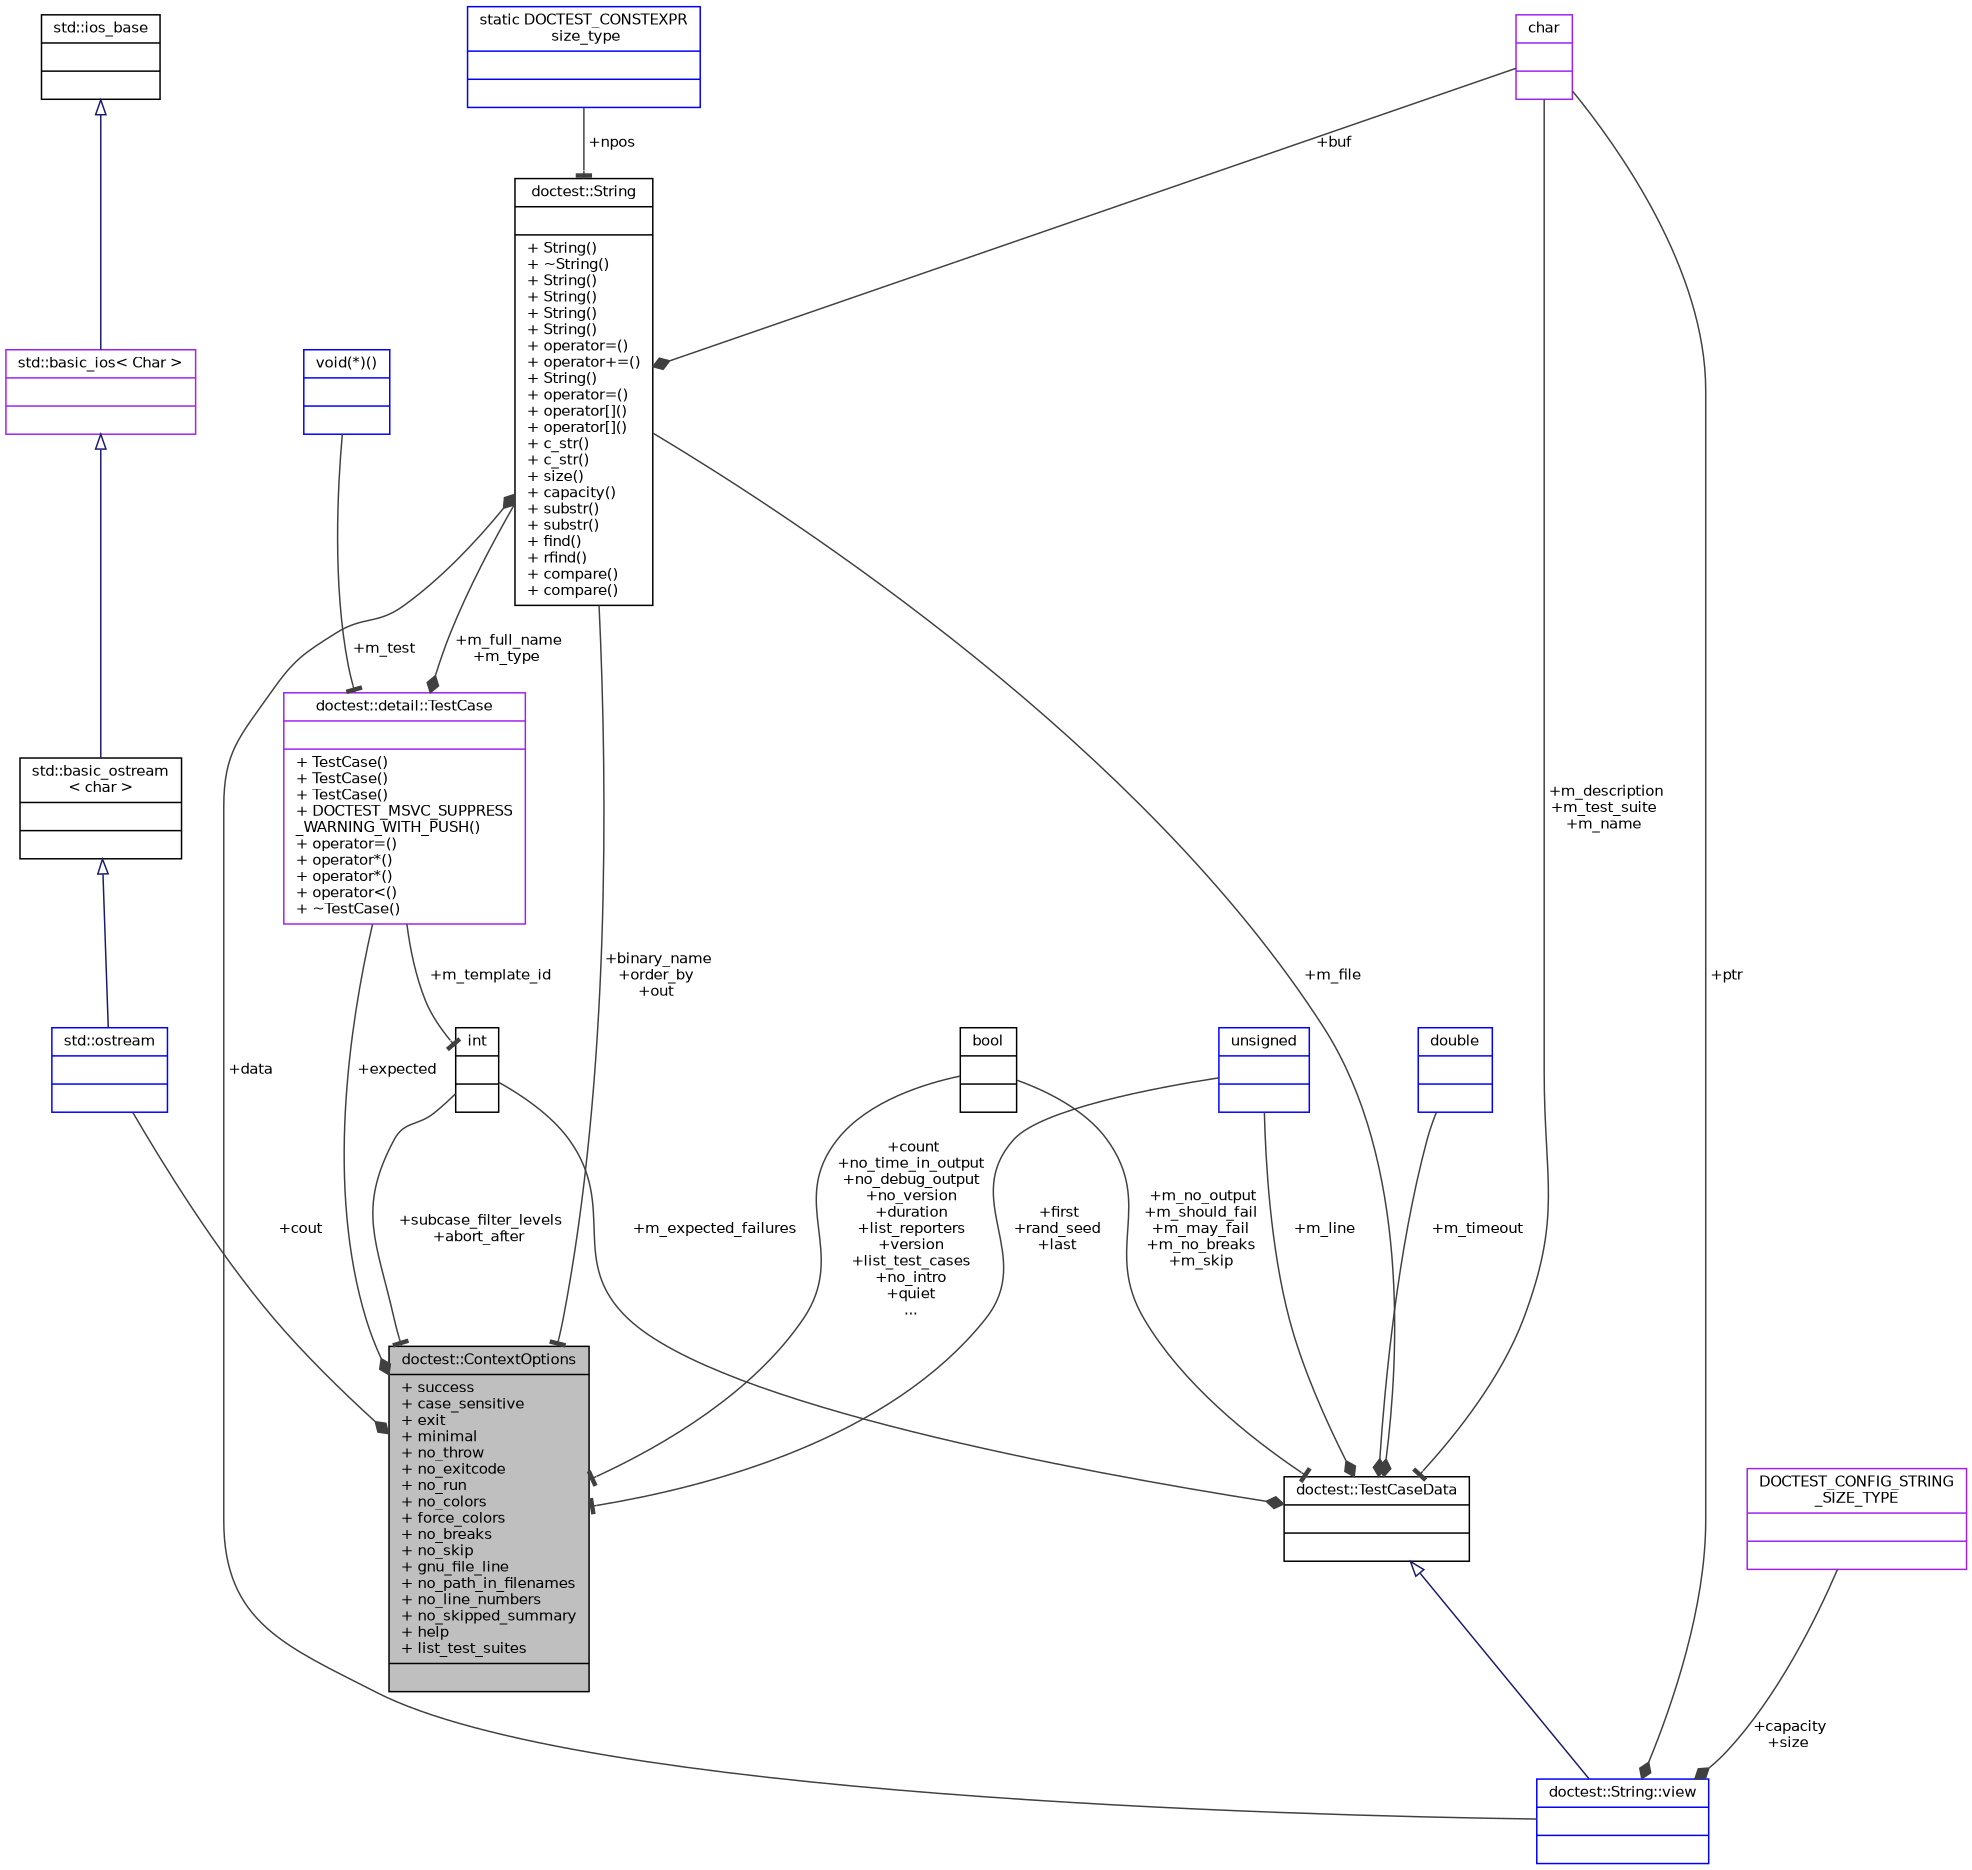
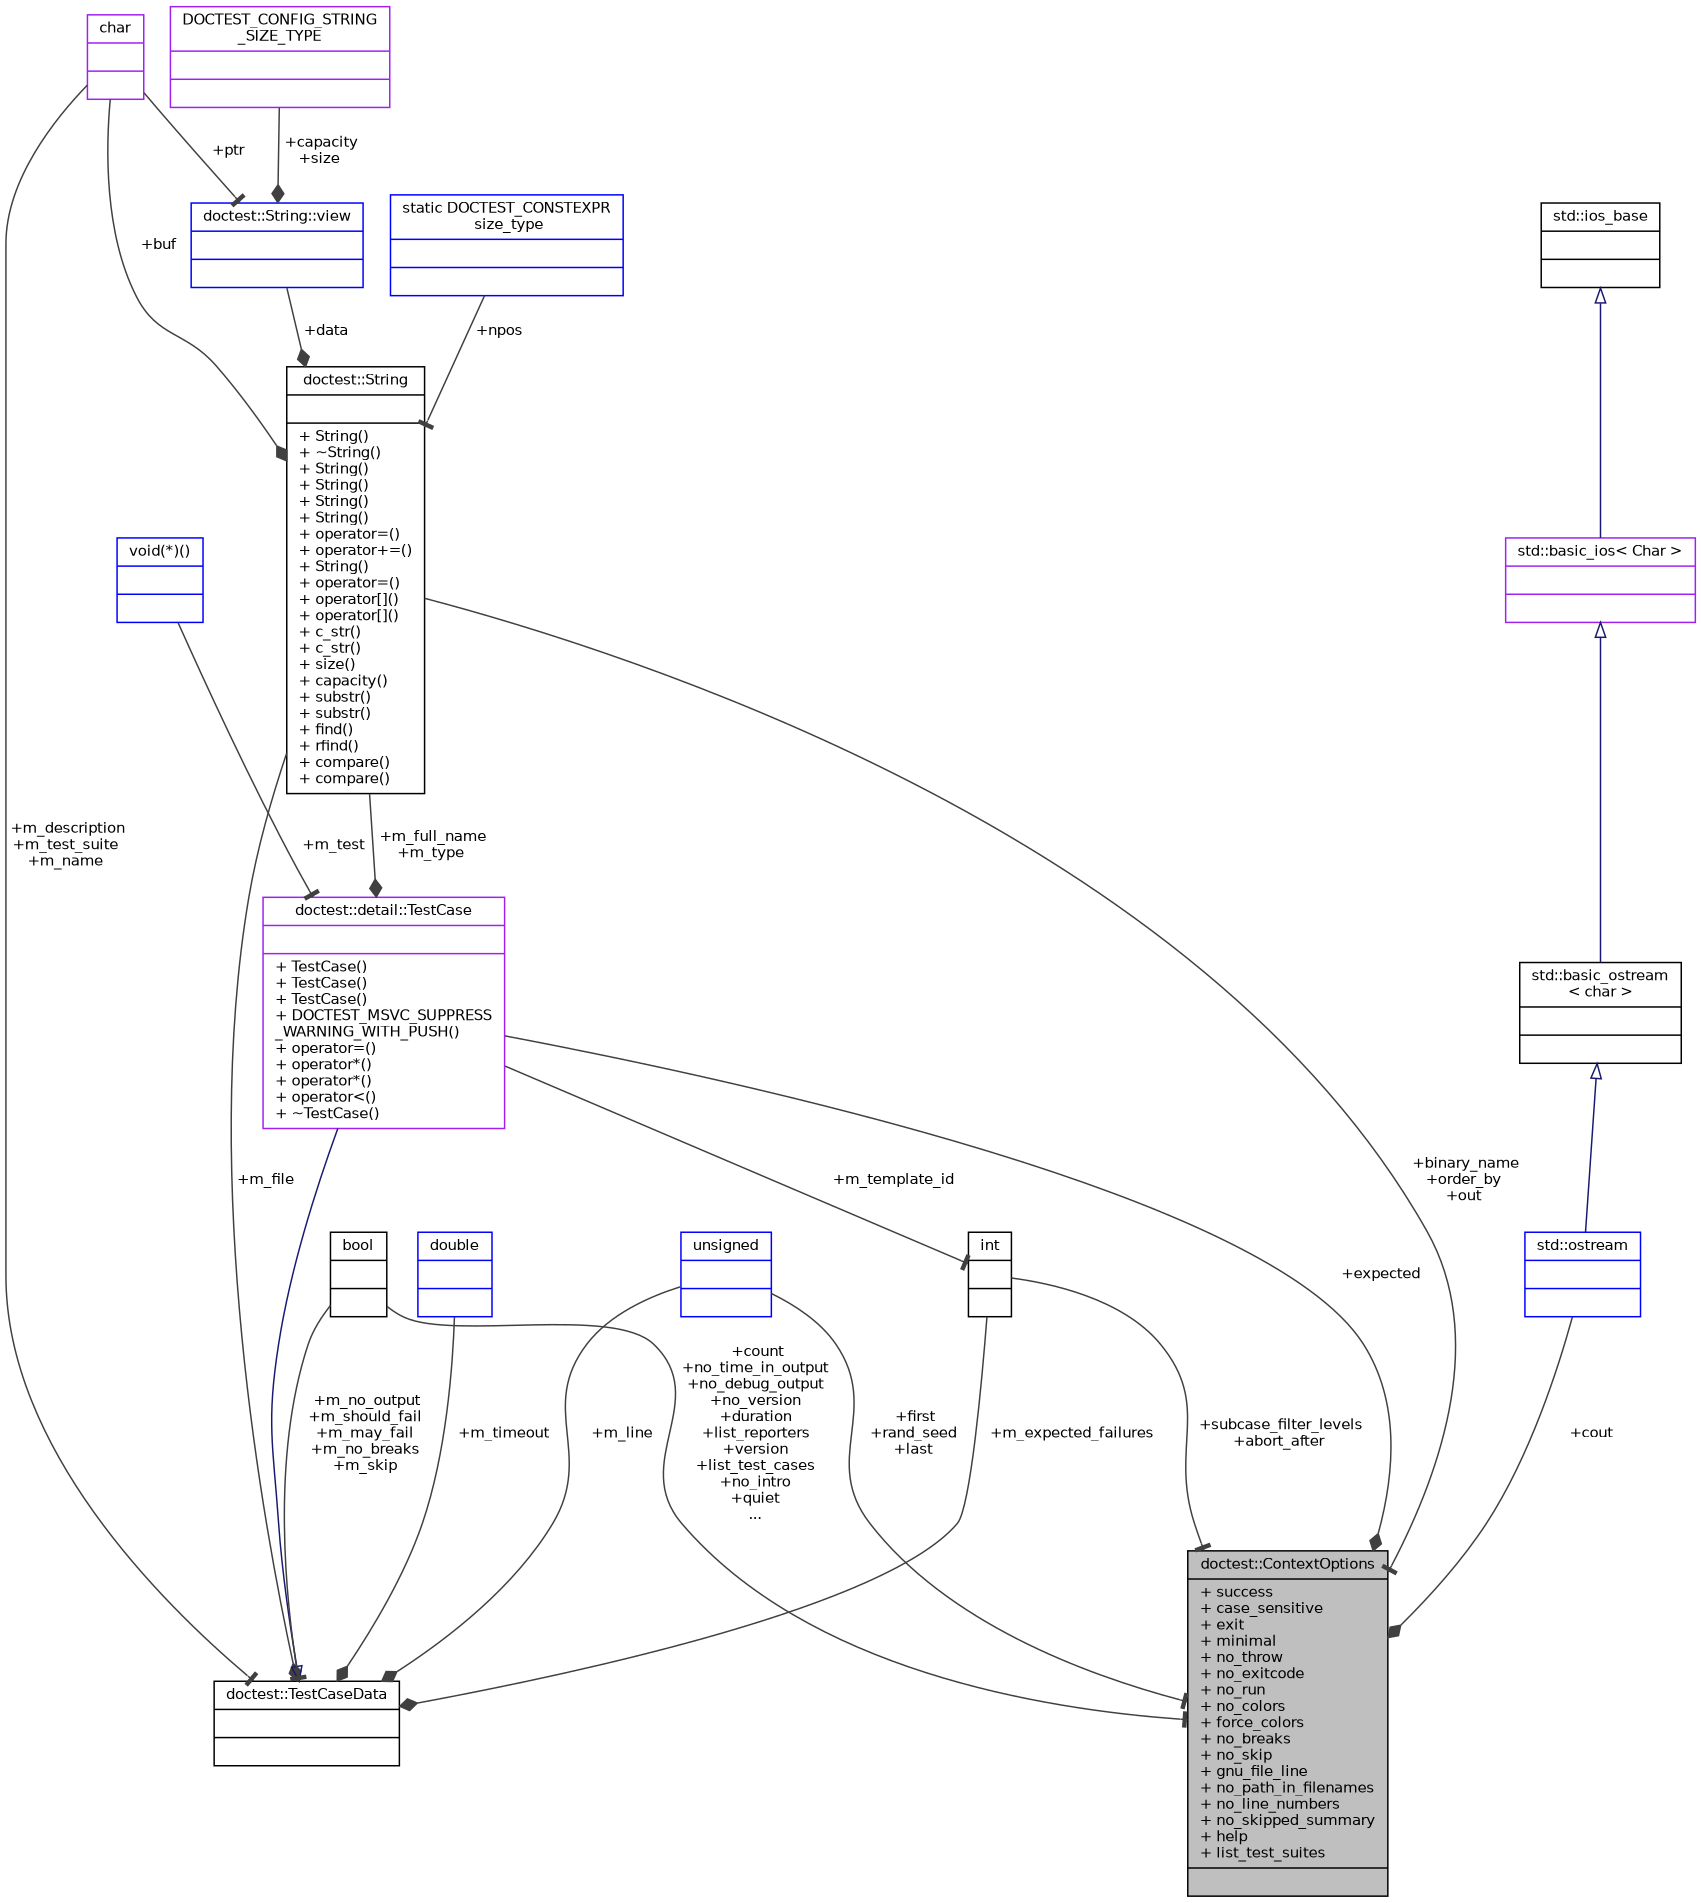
(1706, 914) -> (189, 145)
(1505, 1676) -> (273, 1394)
